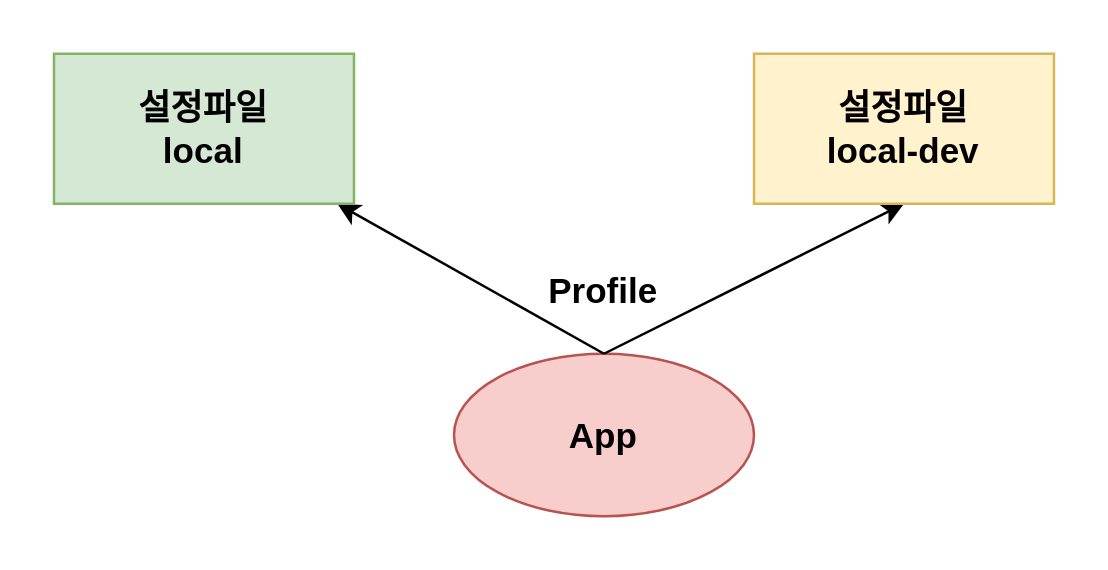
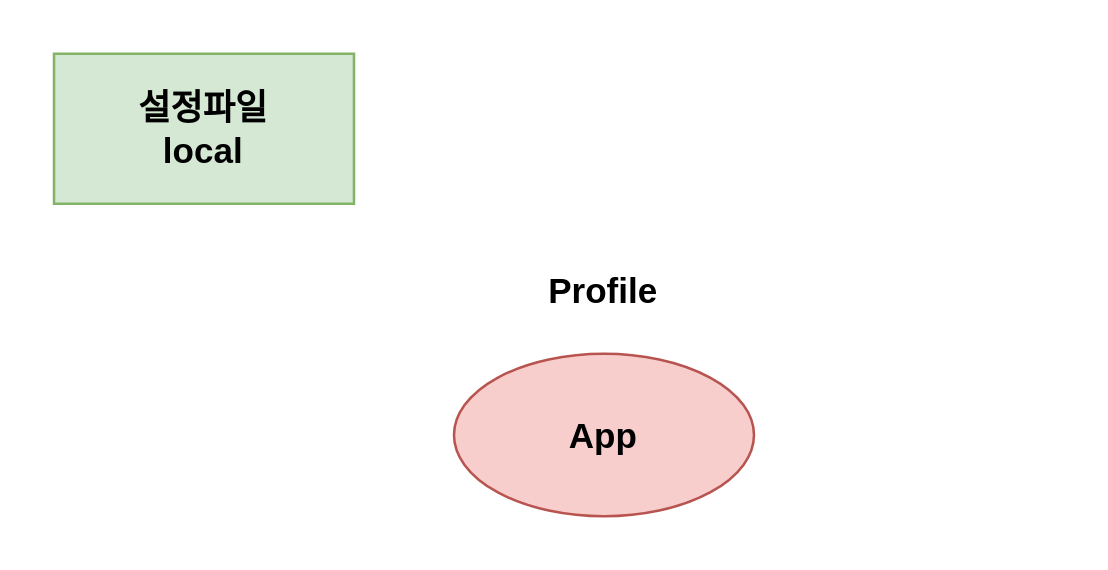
(904, 129) -> none
(476, 282) -> none
(746, 283) -> none
